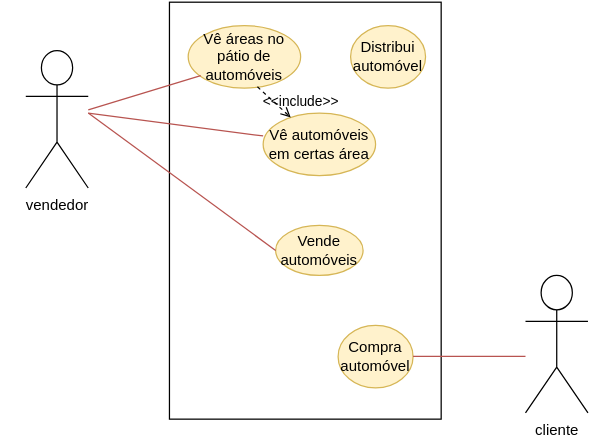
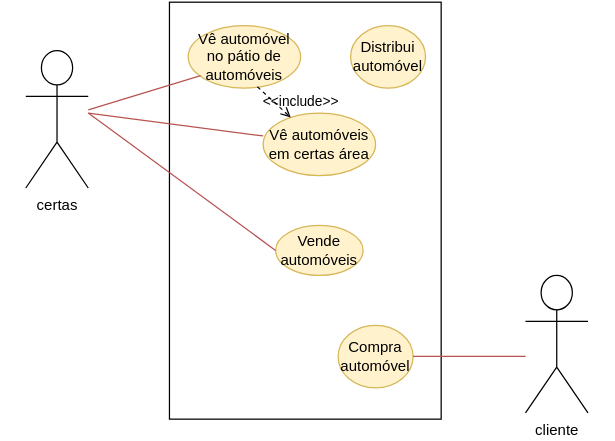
(244, 57) -> (244, 57)
(58, 206) -> (58, 206)
